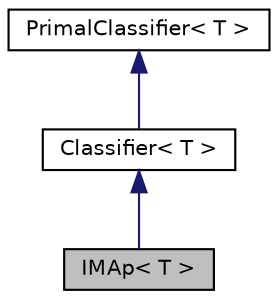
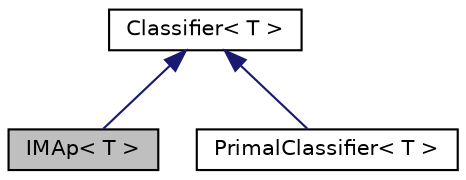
(139, 101) -> (274, 97)
